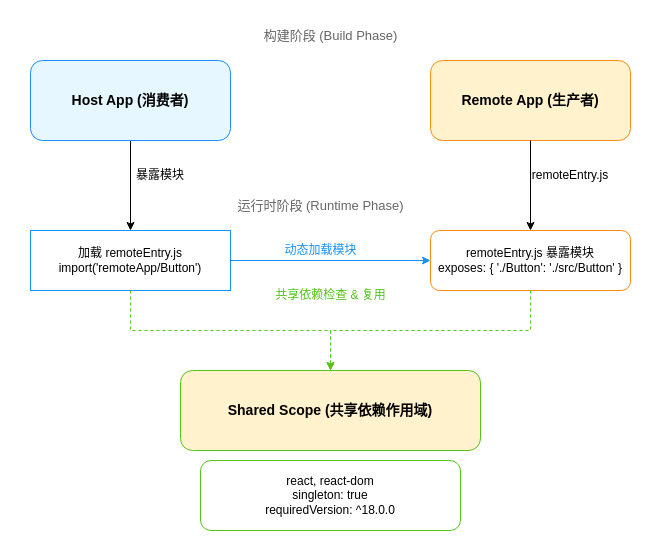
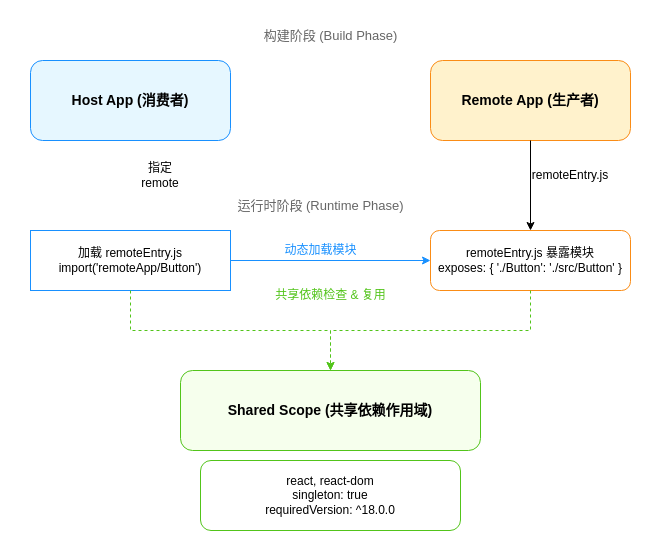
(161, 176) -> (161, 176)
(131, 182) -> none
(331, 411) -> (331, 411)
